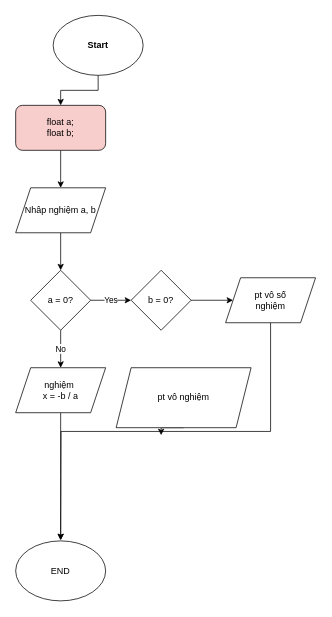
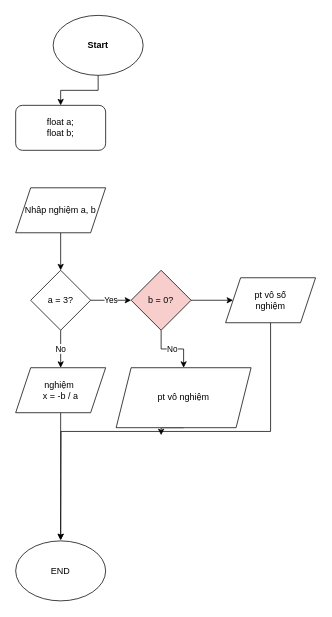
(60, 128) -> (60, 128)
(60, 167) -> none
(60, 300) -> (60, 300)
(161, 300) -> (161, 300)
none -> (177, 349)
